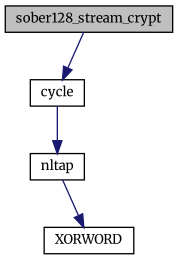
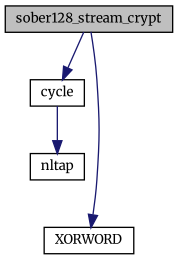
(70, 198) -> (99, 123)
